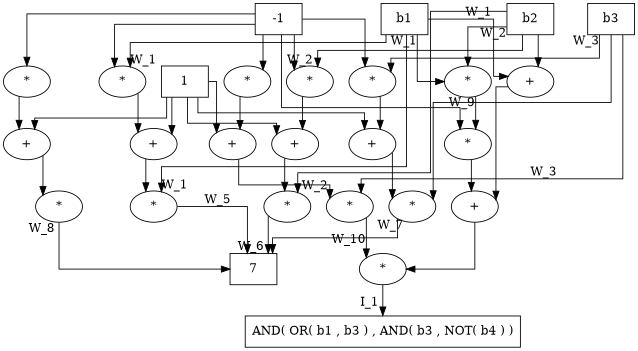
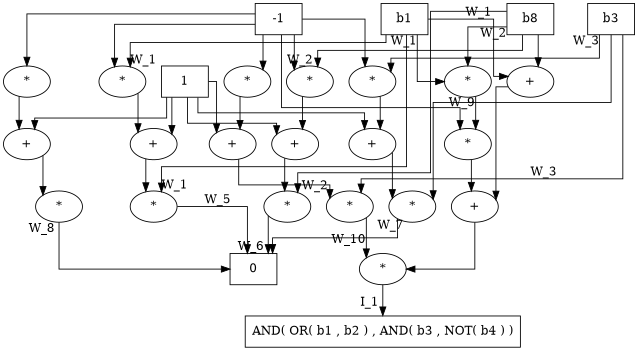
(530, 19) -> (530, 19)
(253, 269) -> (253, 269)
(383, 332) -> (383, 332)
